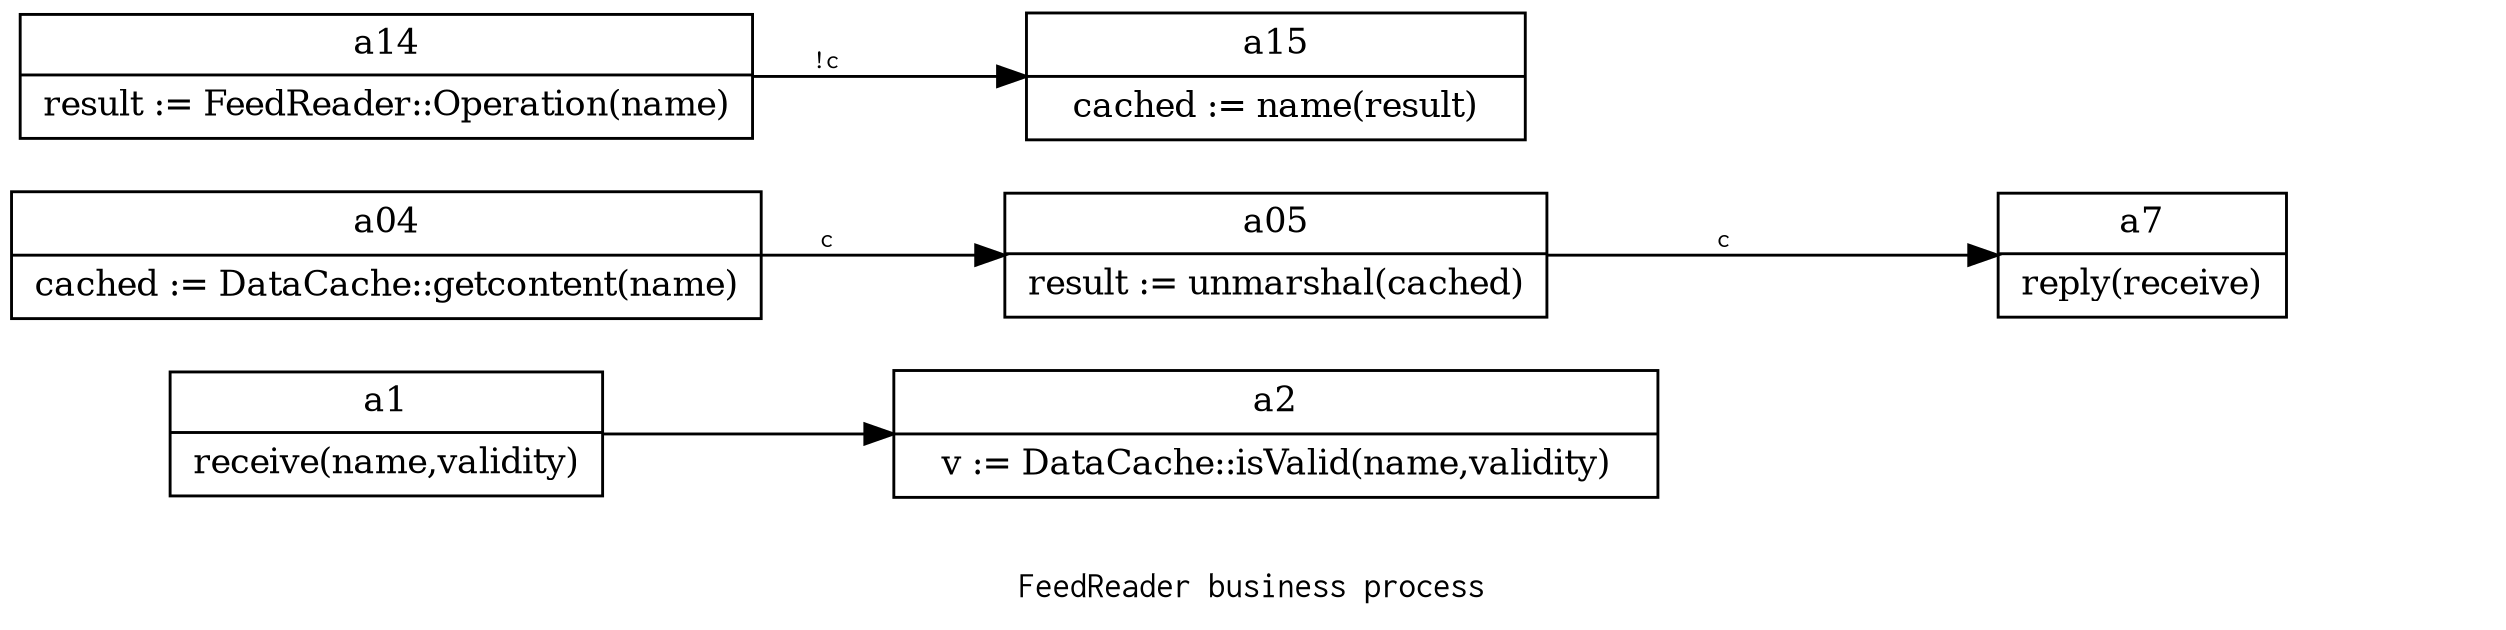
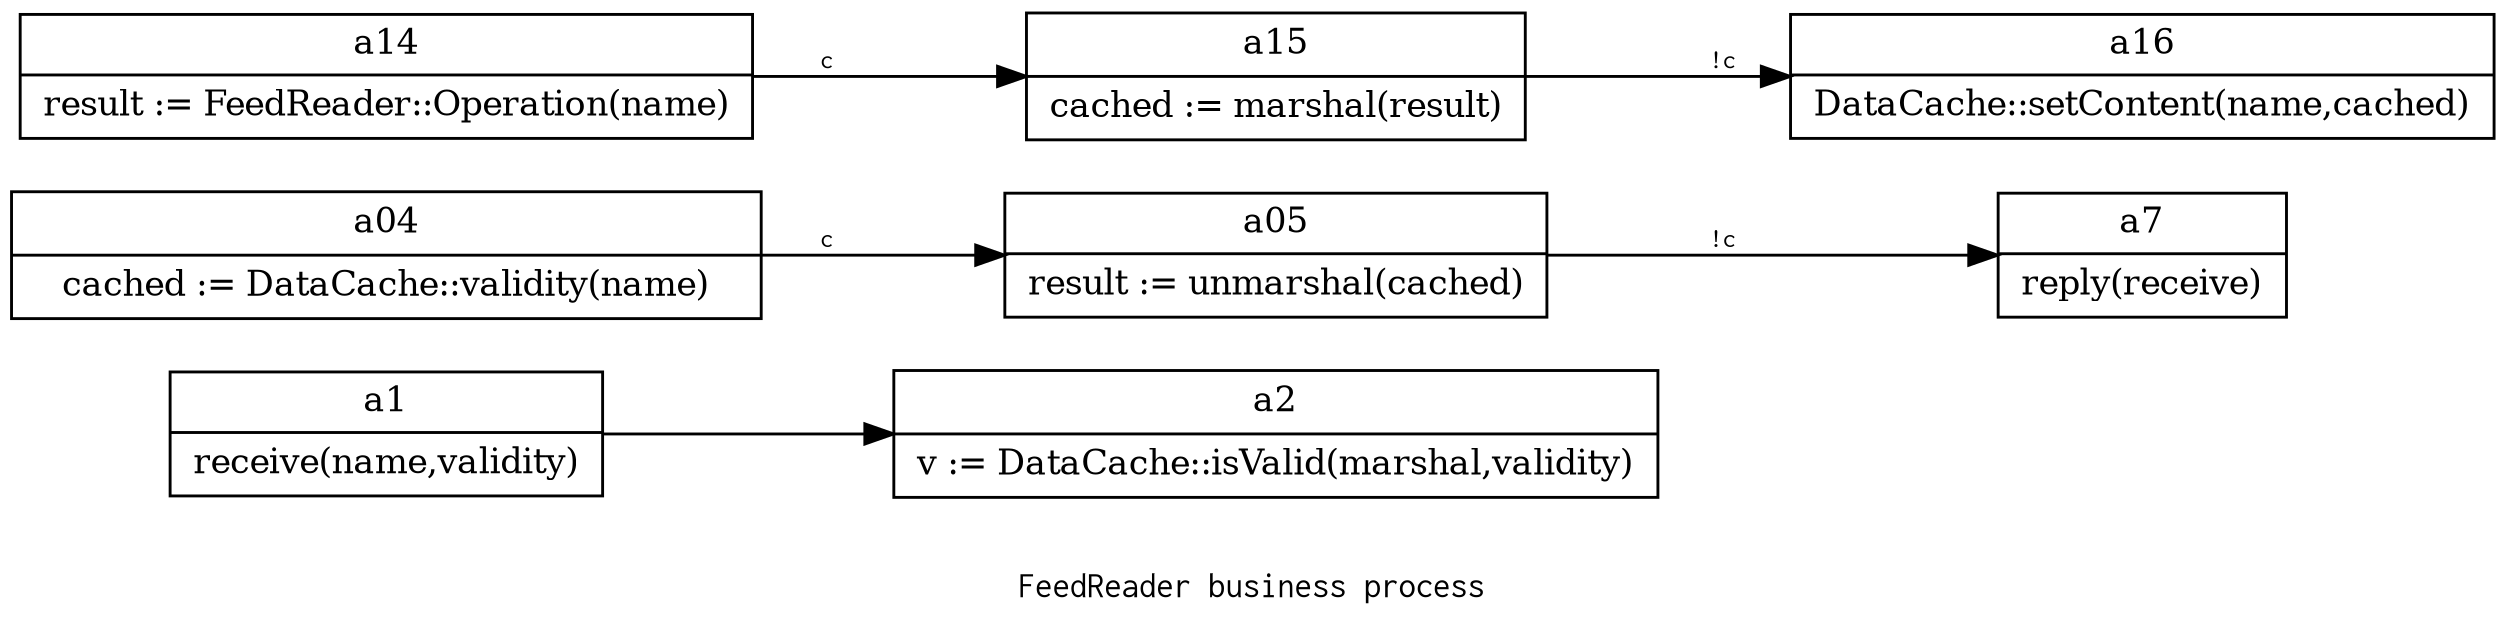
(828, 62) -> (828, 62)
none -> (2142, 76)
(1276, 107) -> (1276, 107)
(1724, 241) -> (1724, 241)
(386, 285) -> (386, 285)
(1276, 464) -> (1276, 464)
